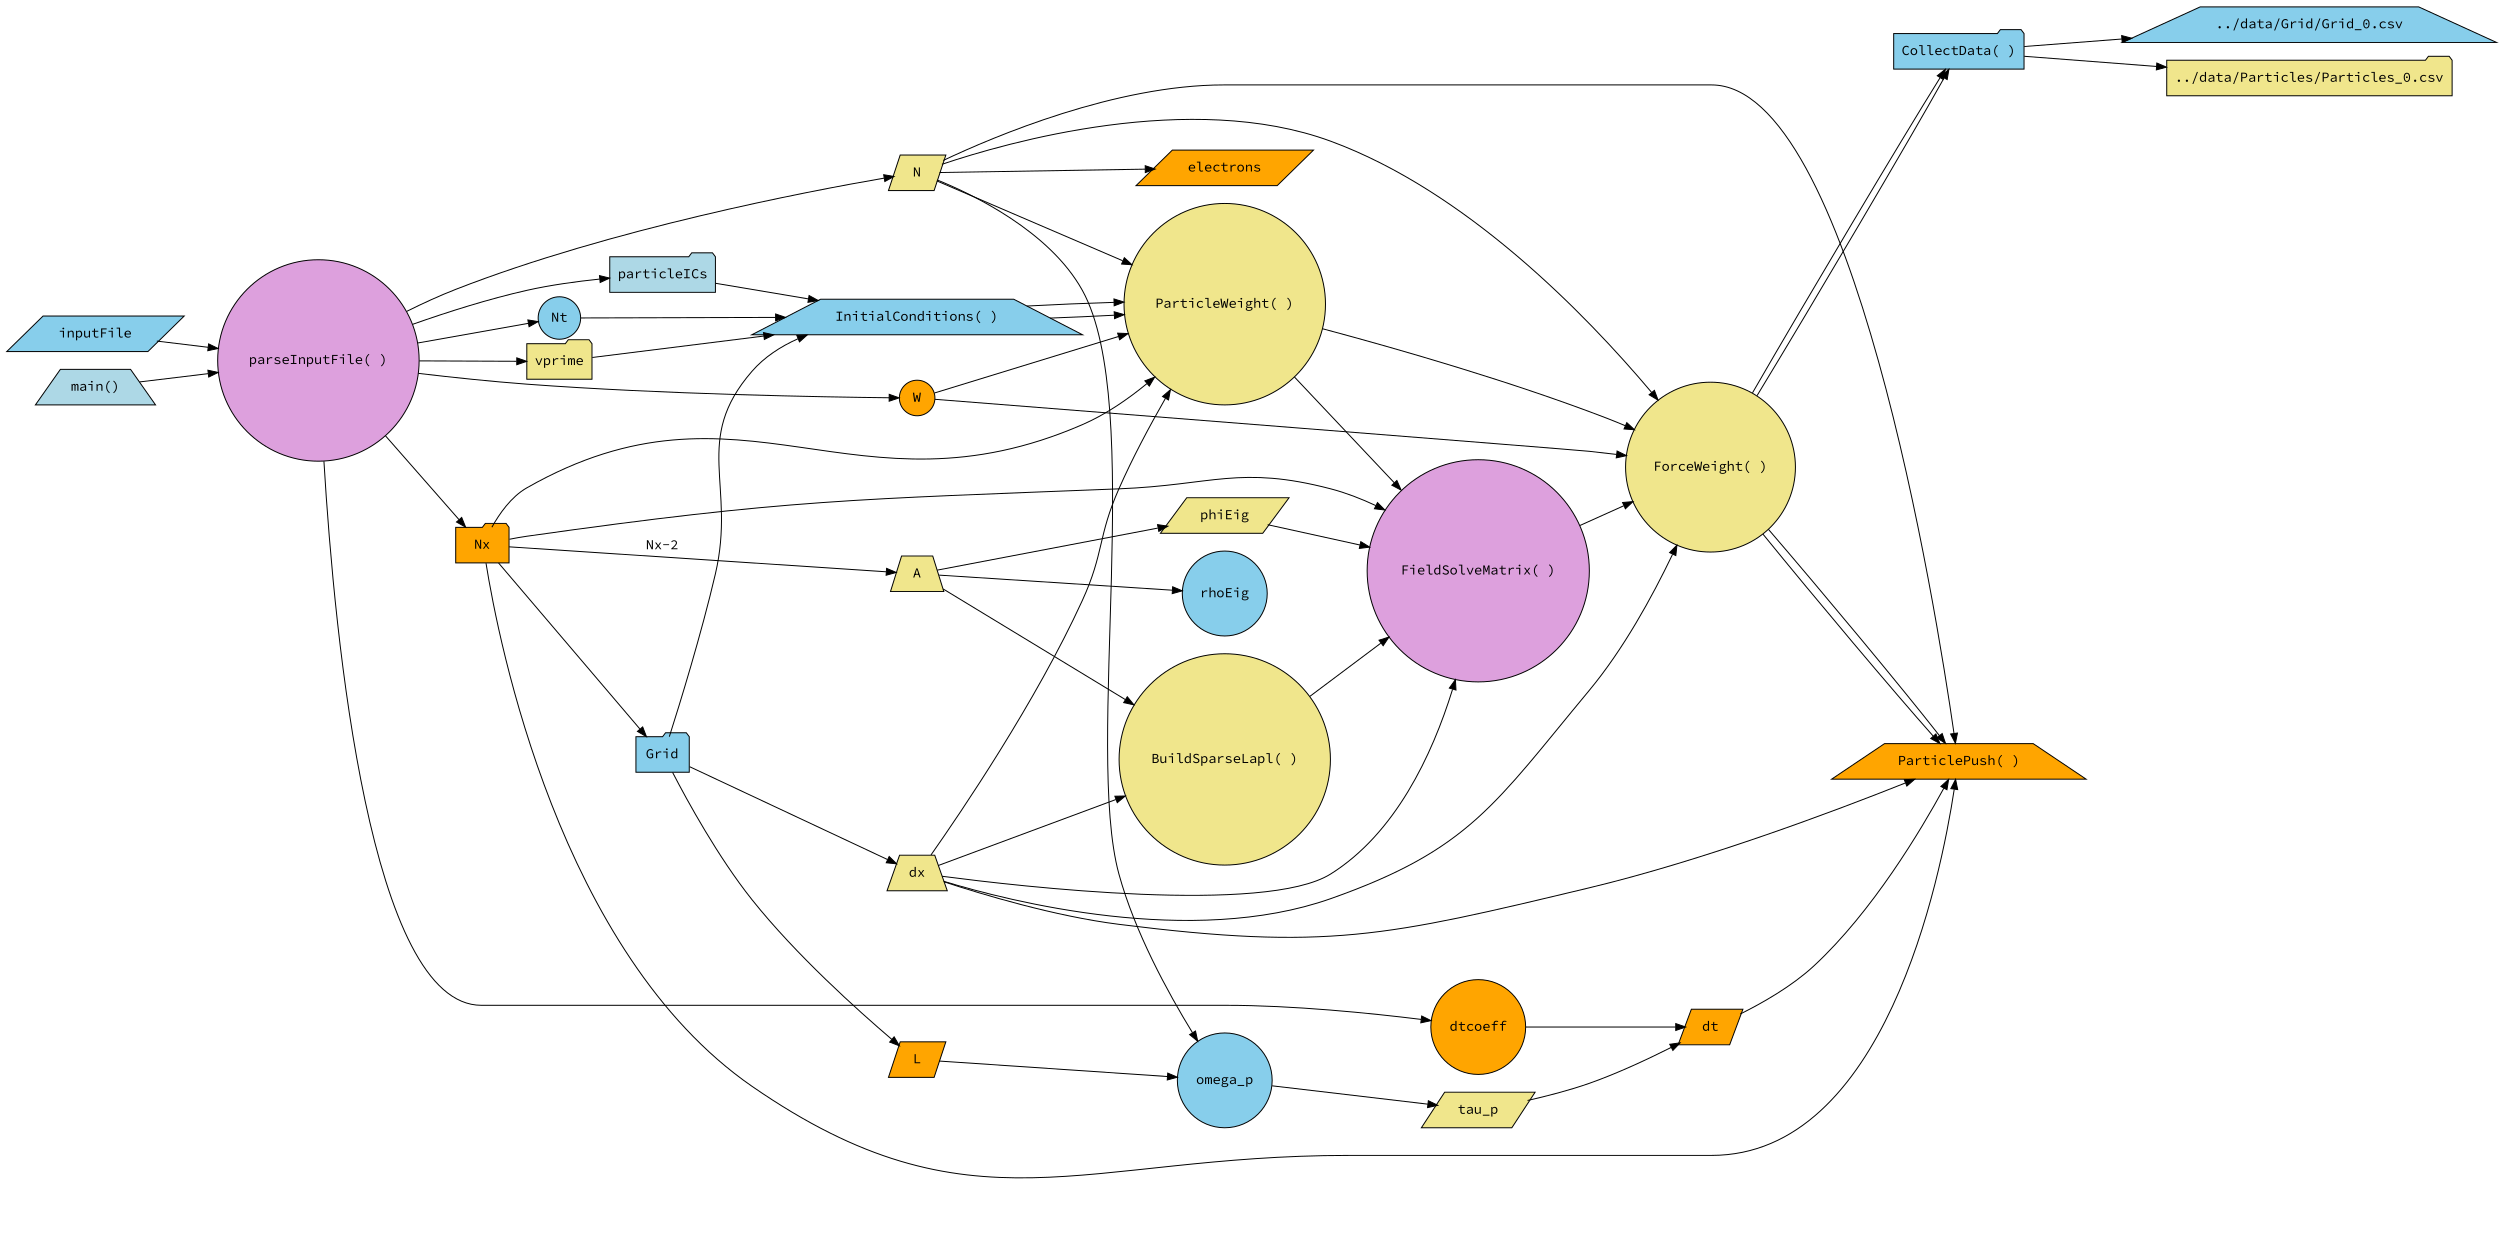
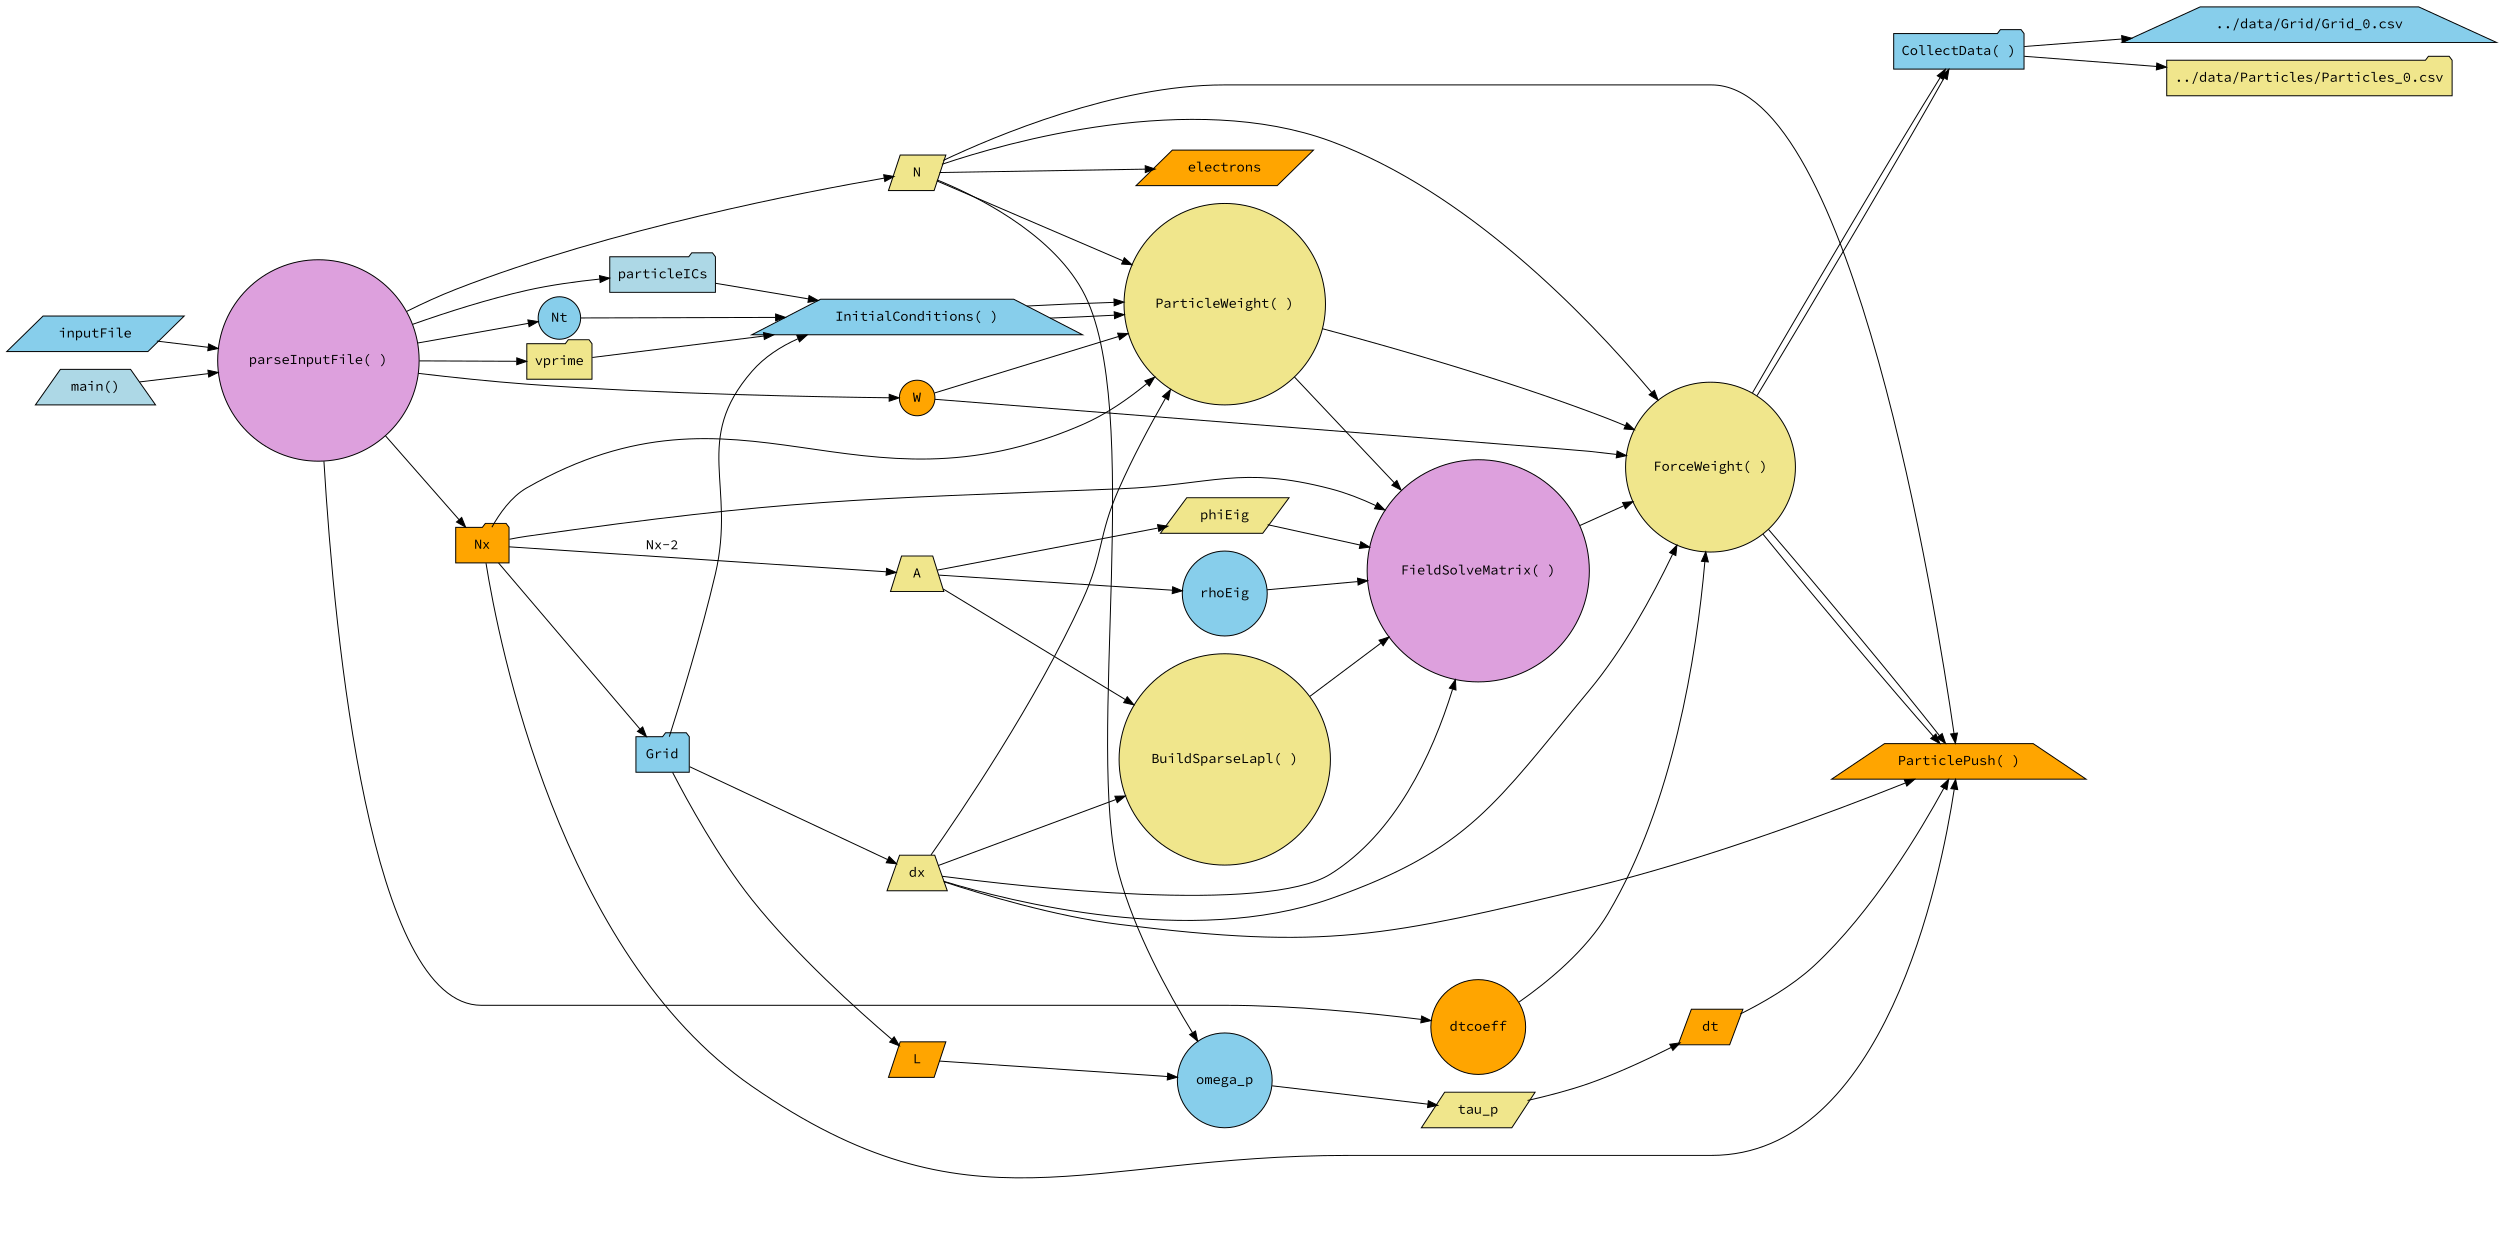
none -> (1312, 586)
(1601, 1027) -> (1657, 803)
